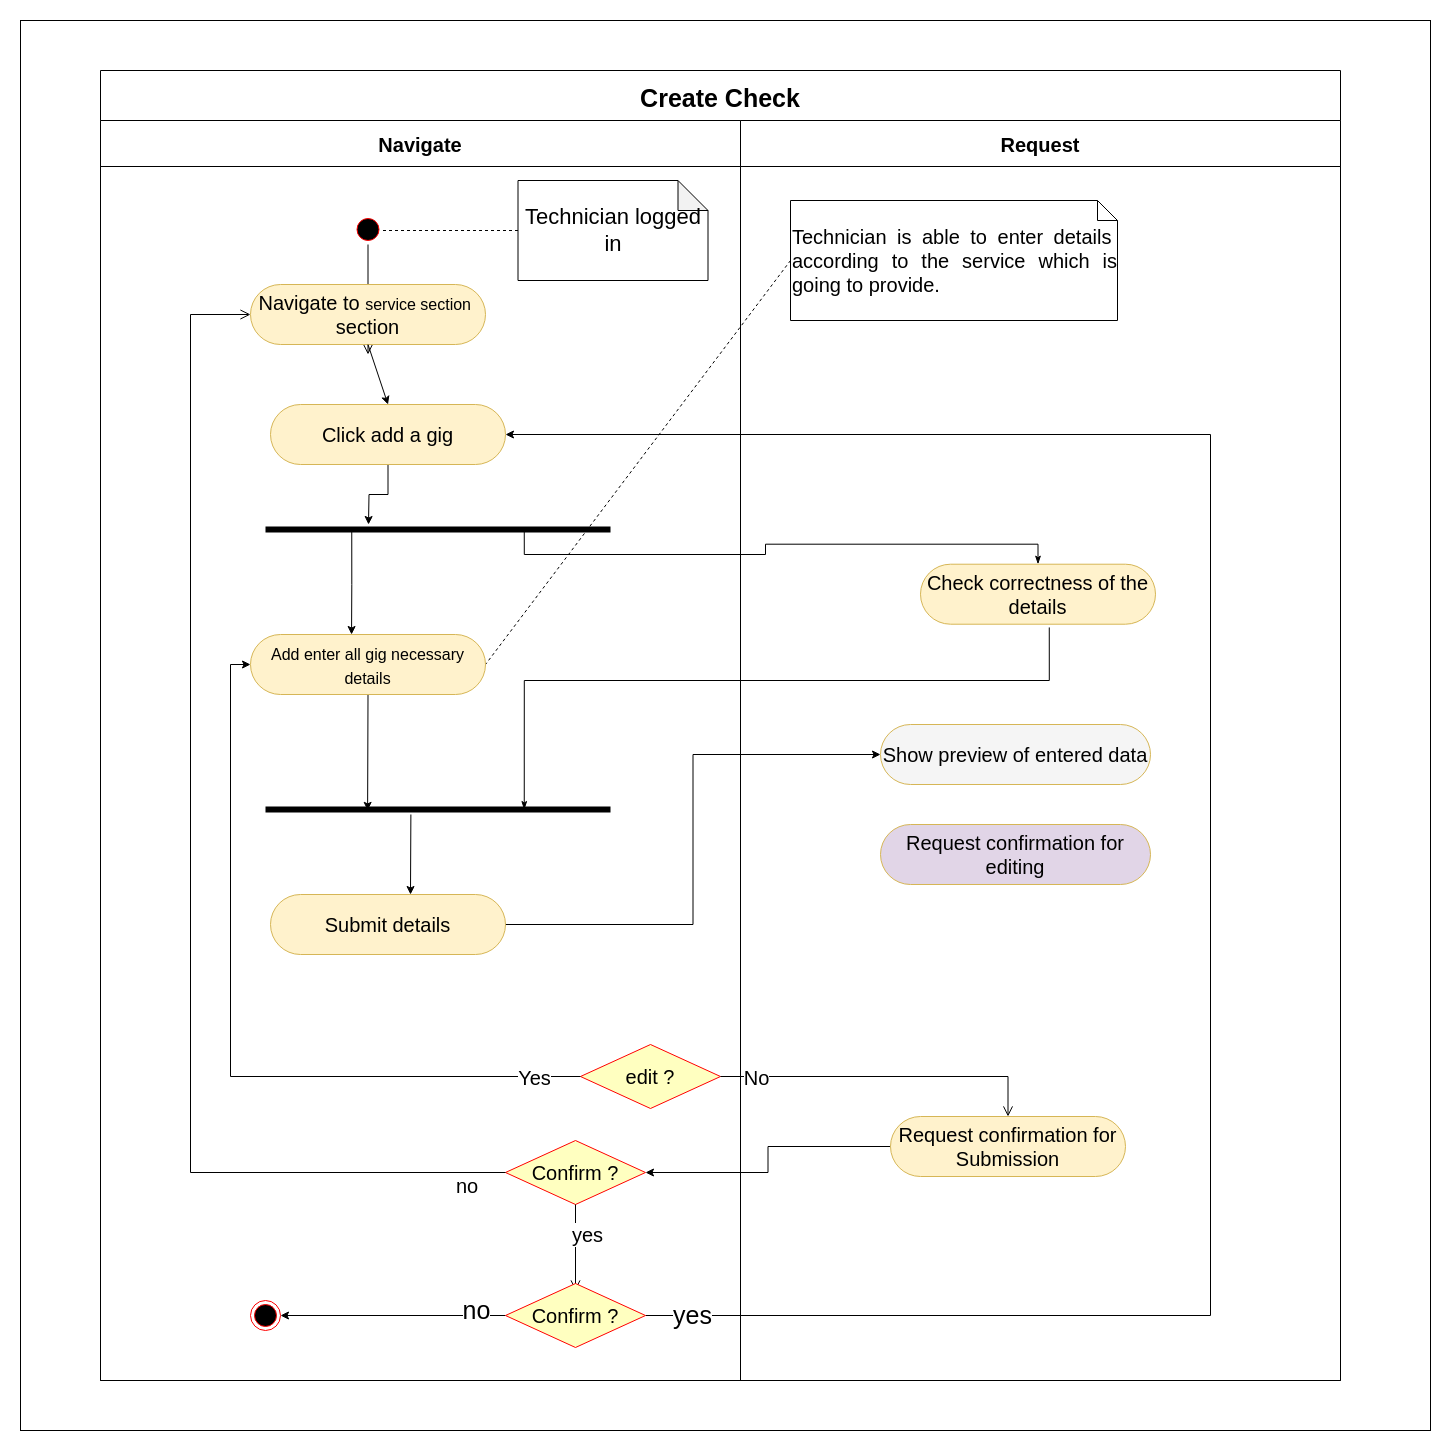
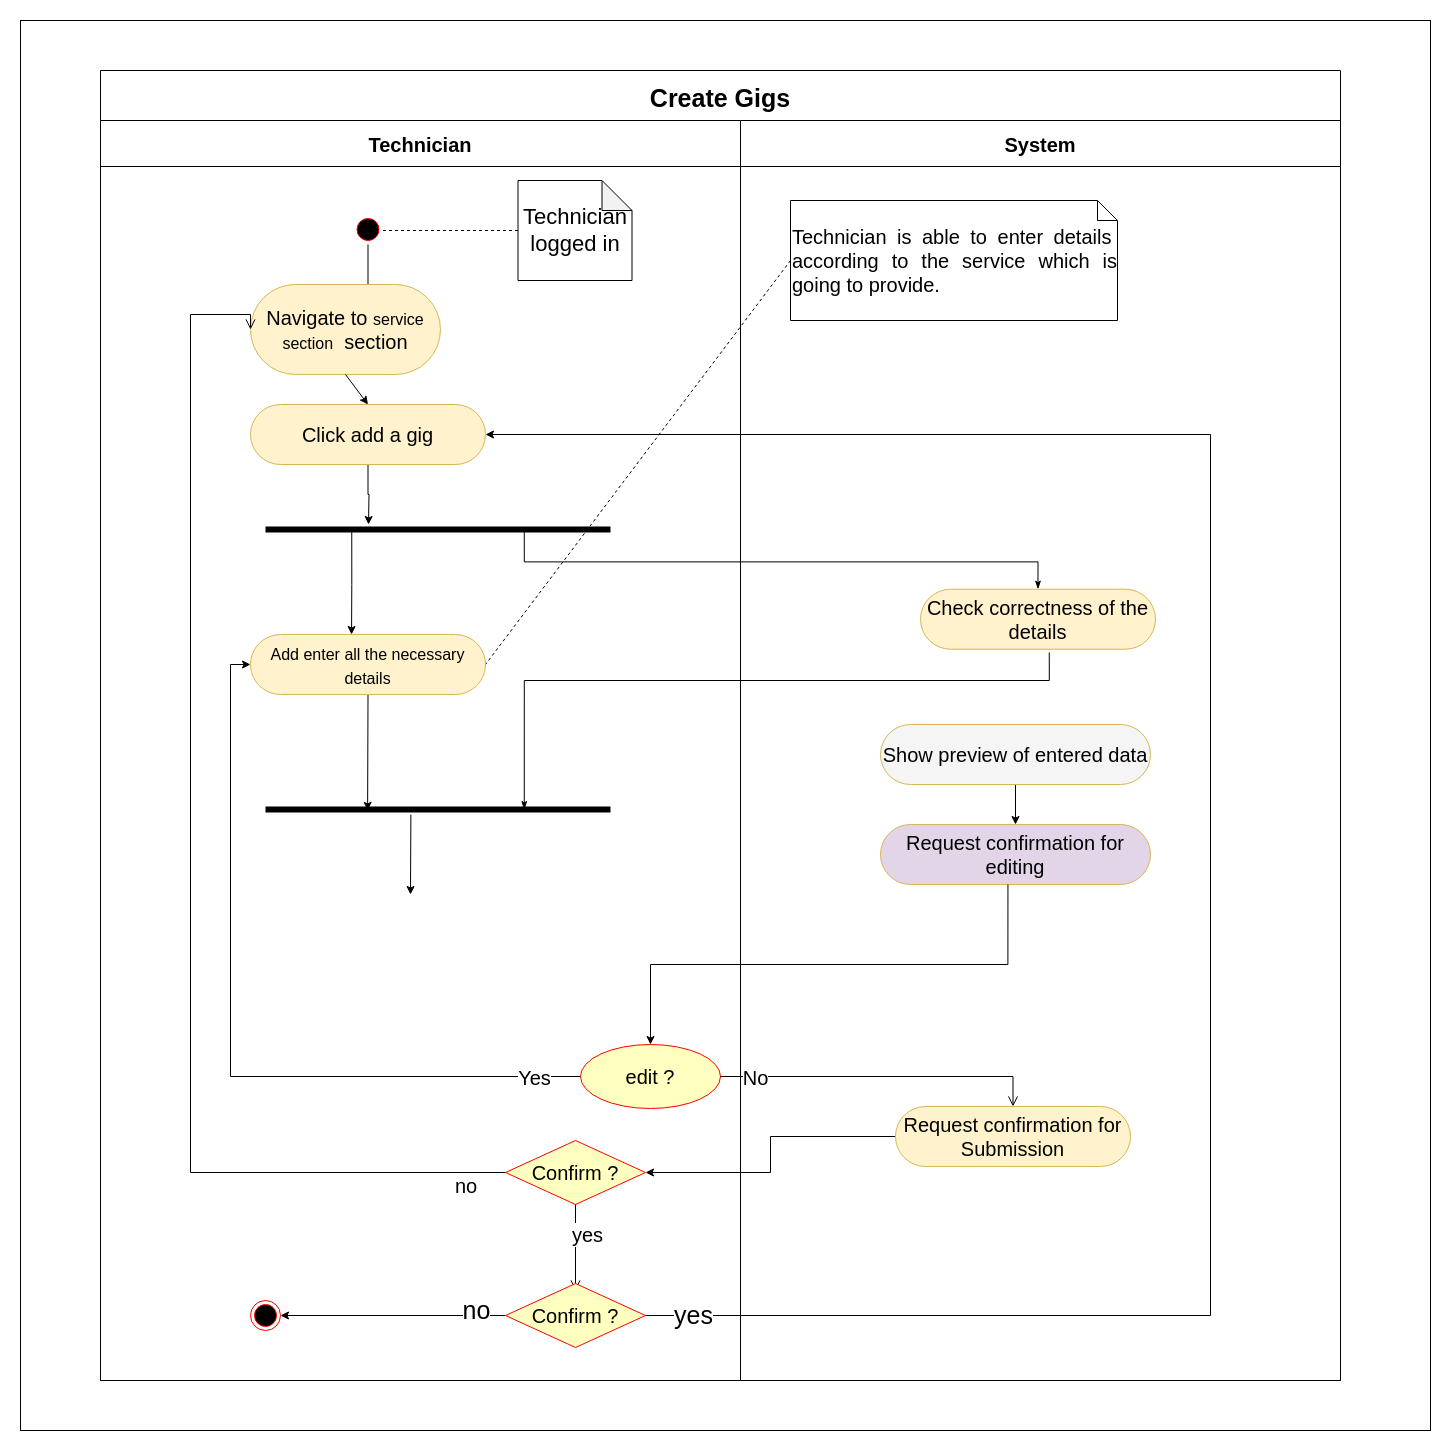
(720, 98) -> (720, 98)
(420, 145) -> (420, 145)
(1040, 145) -> (1040, 145)
(613, 231) -> (575, 231)
(368, 315) -> (346, 330)
(388, 435) -> (368, 435)
(1038, 594) -> (1038, 619)
(368, 665) -> (368, 665)
none -> (1016, 801)
(693, 845) -> none
(388, 925) -> none
none -> (833, 965)
(651, 1077) -> (651, 1077)
(1008, 1147) -> (1013, 1137)
